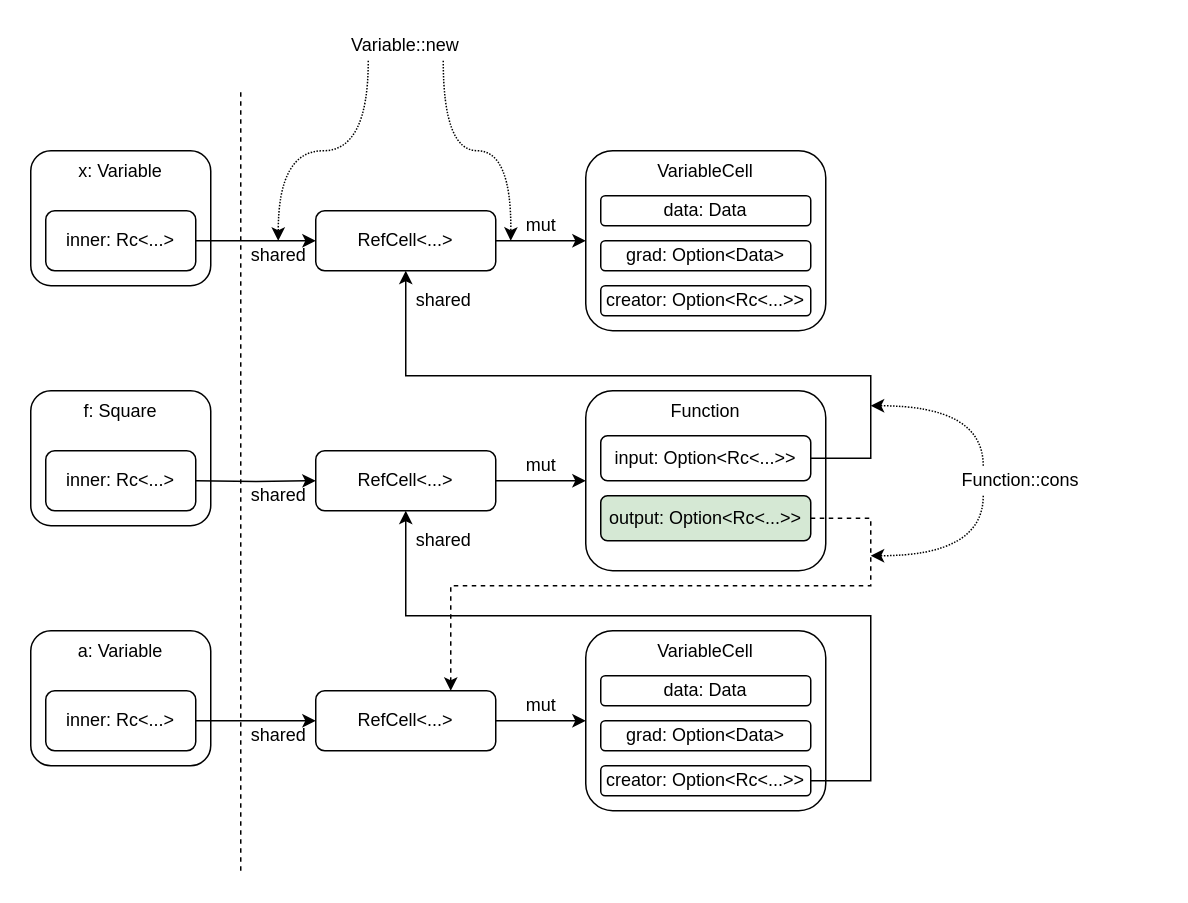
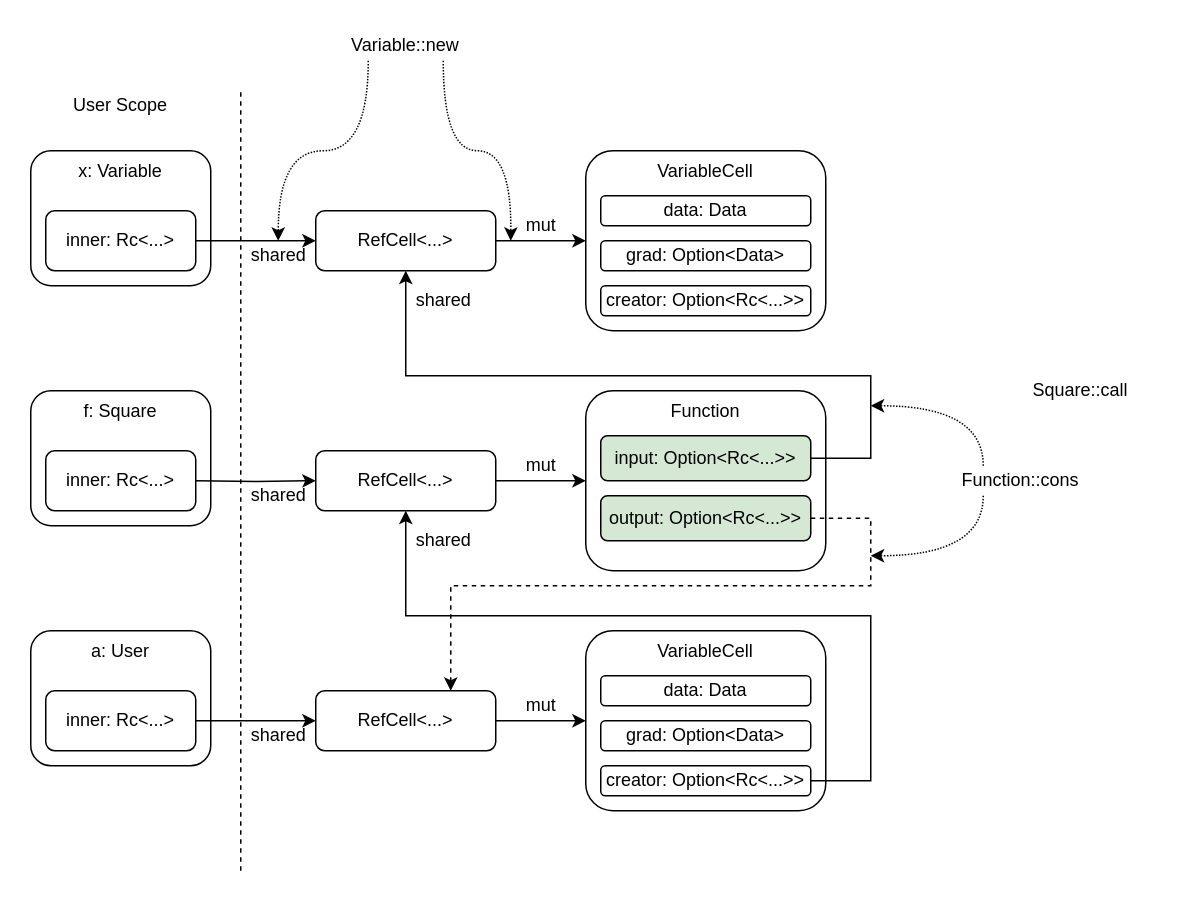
none -> (121, 106)
none -> (1081, 391)
(706, 458) -> (706, 458)
(121, 652) -> (121, 652)
